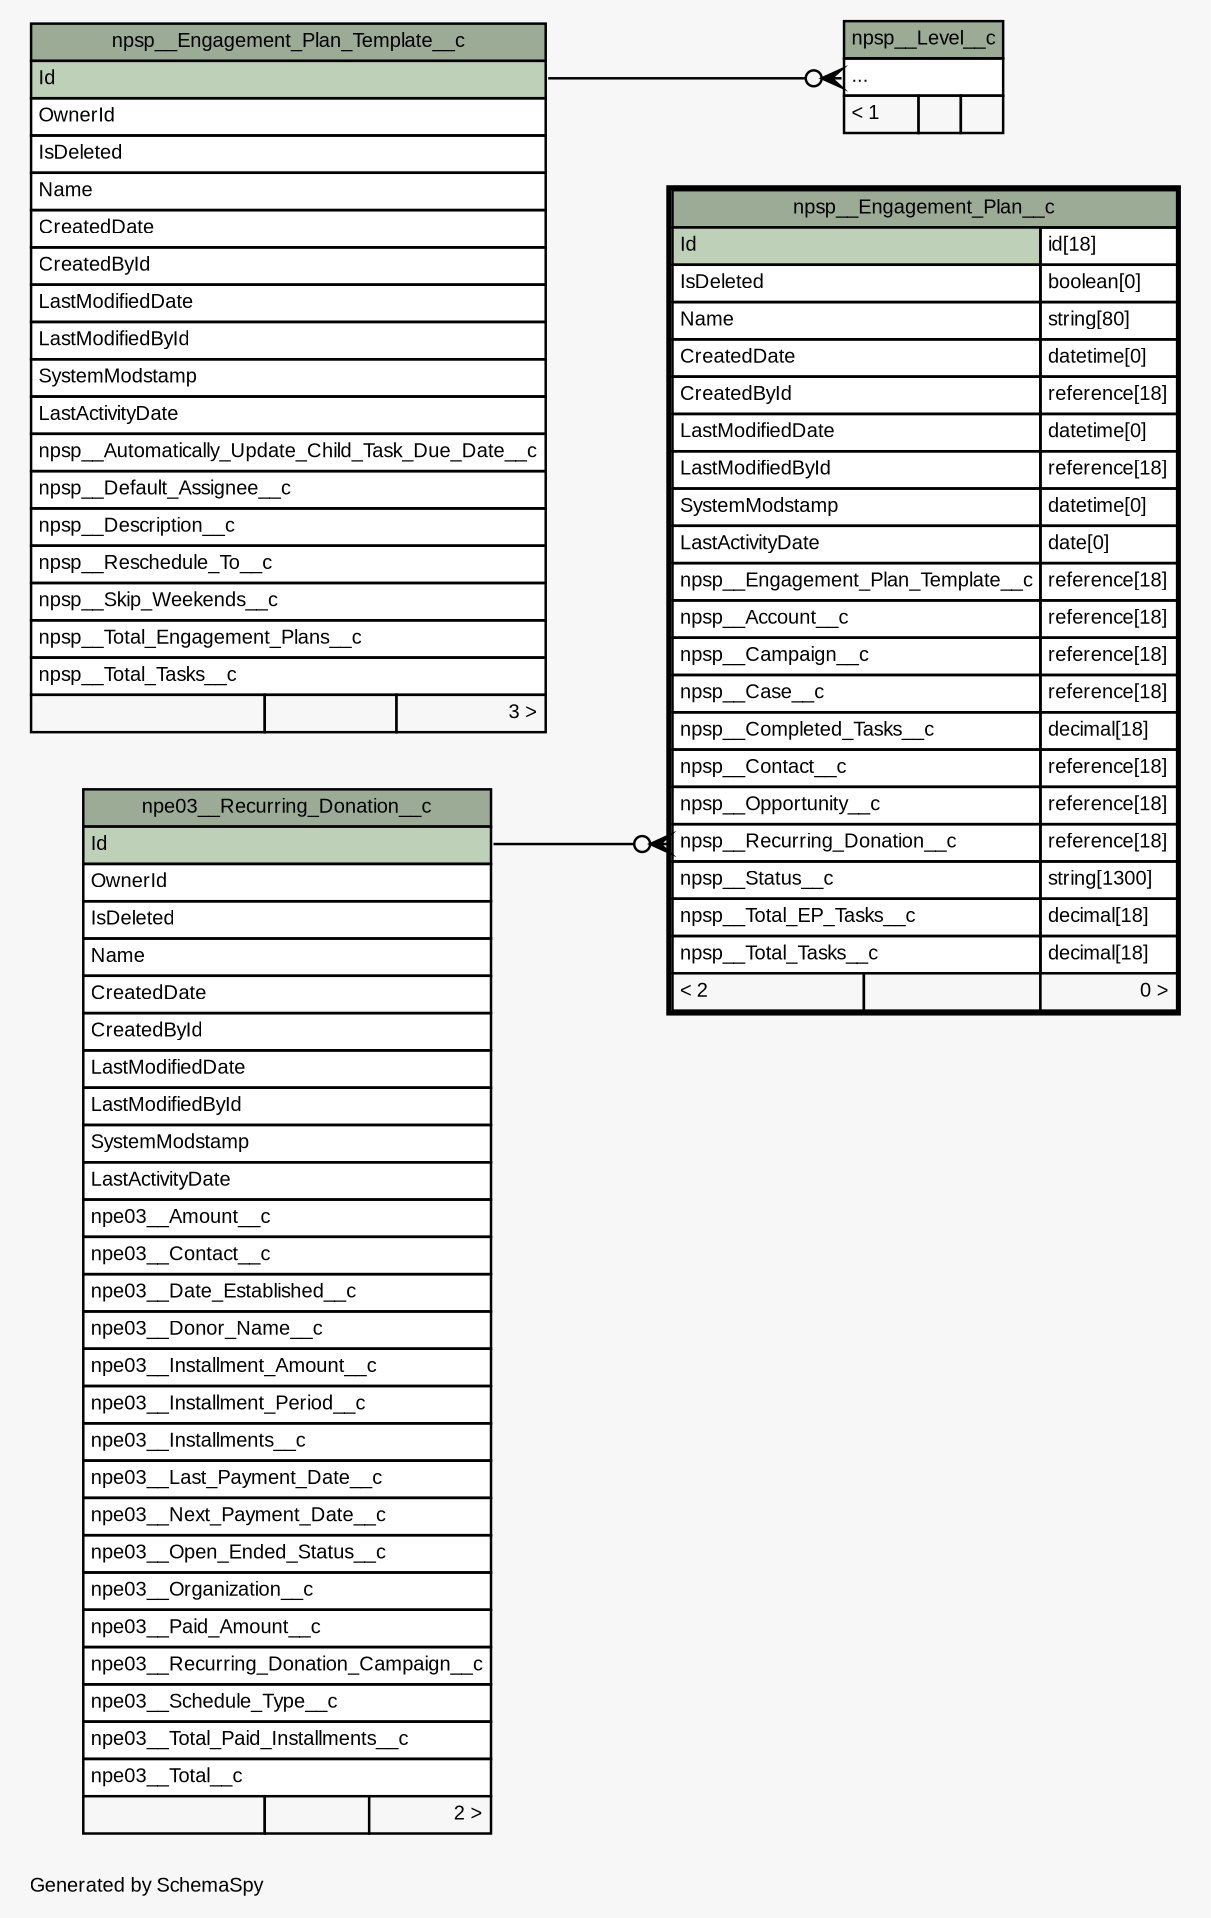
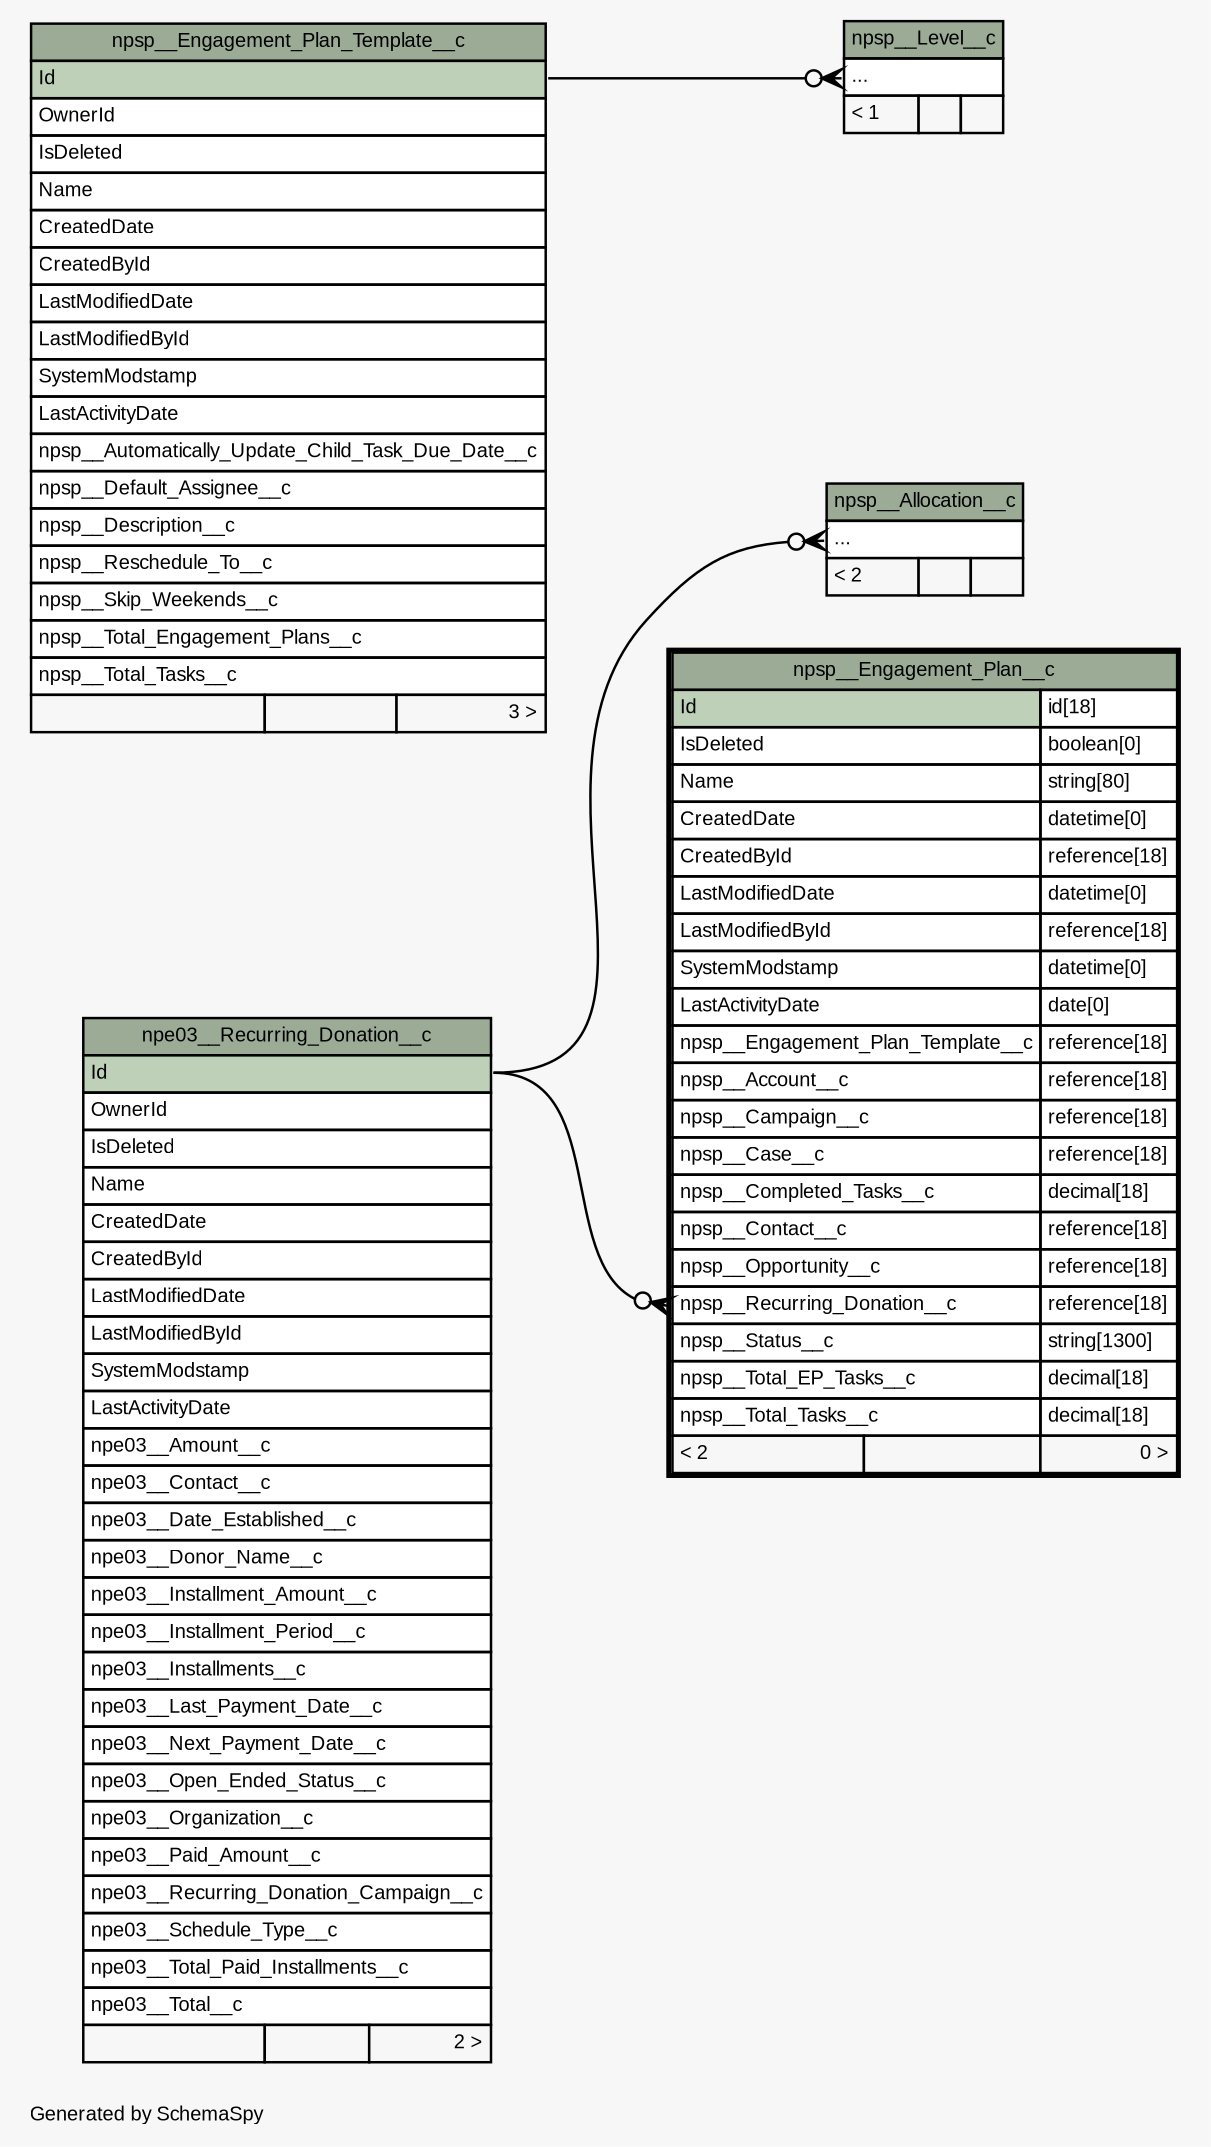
none -> (924, 538)
